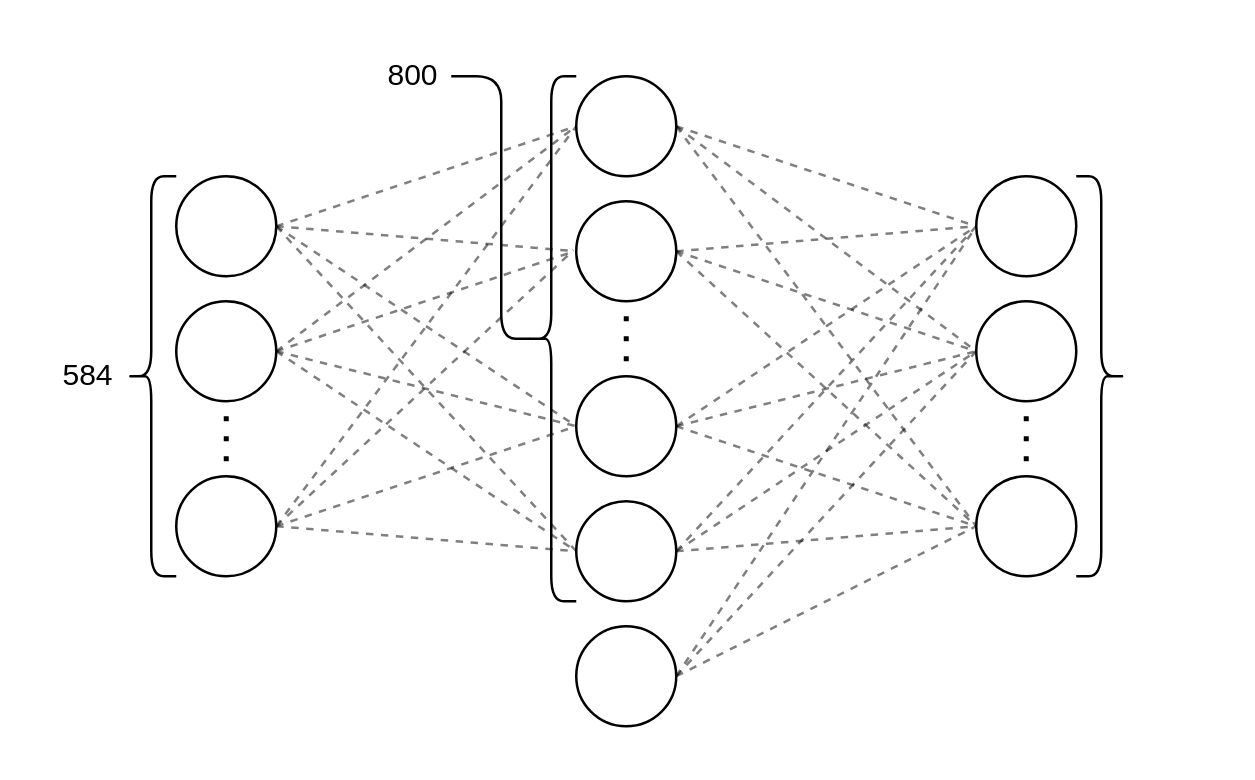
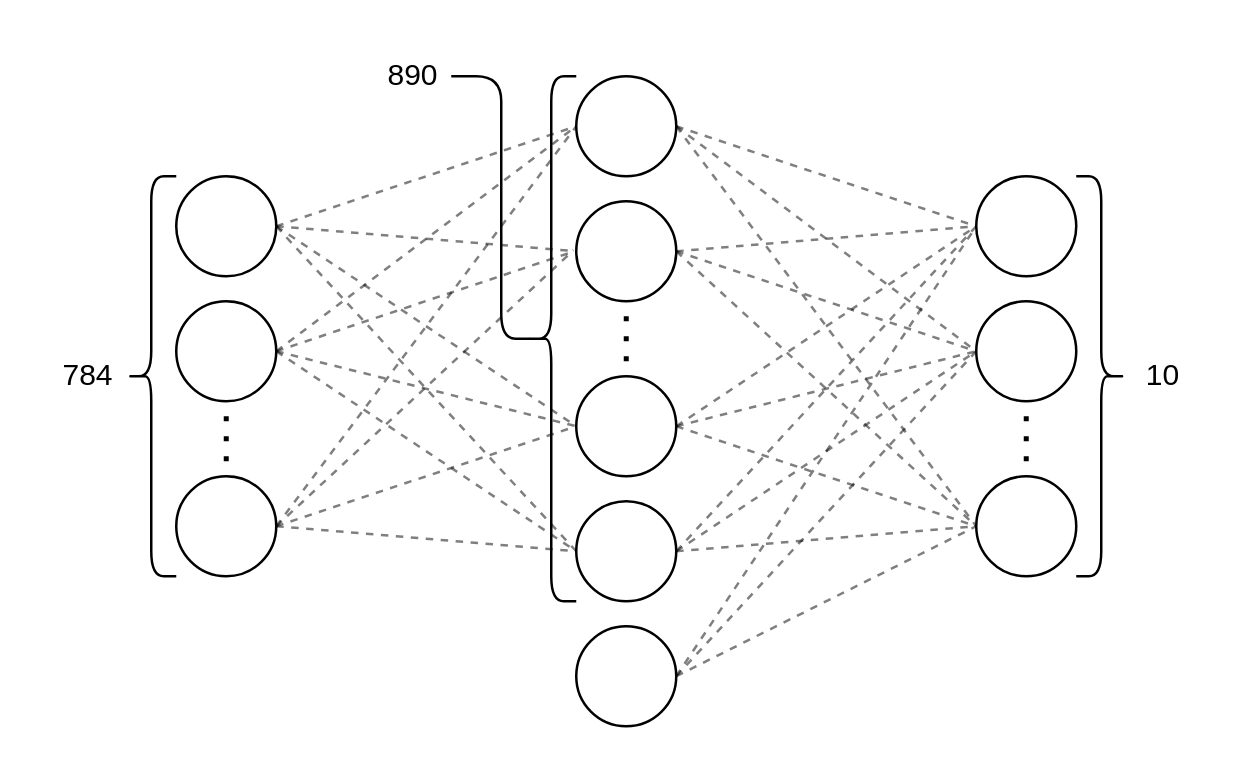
(414, 76) -> (414, 76)
(89, 376) -> (89, 376)
none -> (1164, 376)
